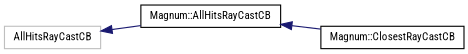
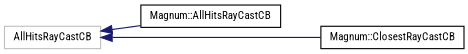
(306, 27) -> (217, 37)
